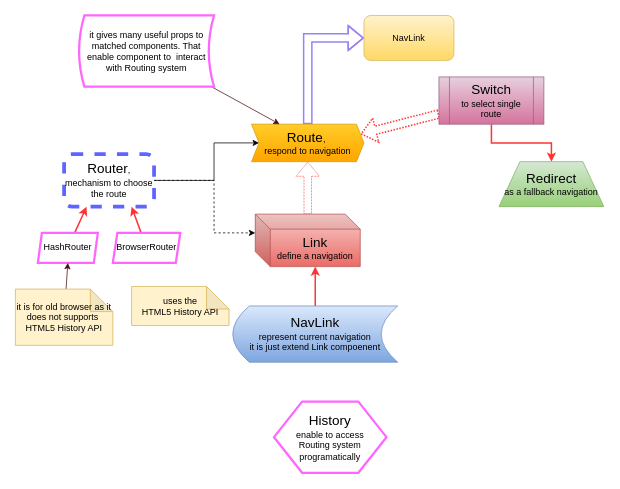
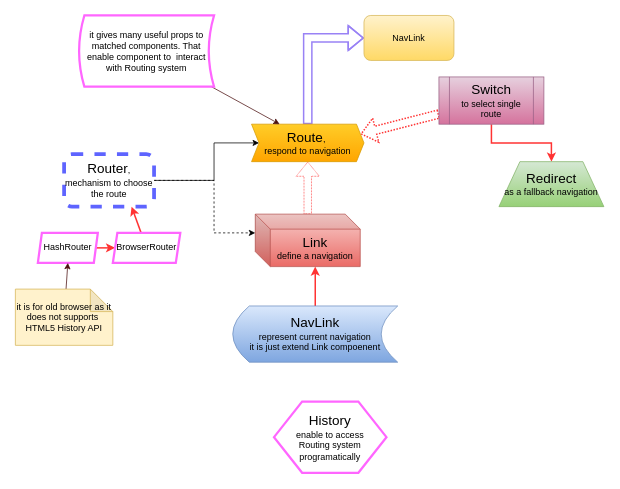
(79, 223) -> (102, 248)
(180, 306) -> none
